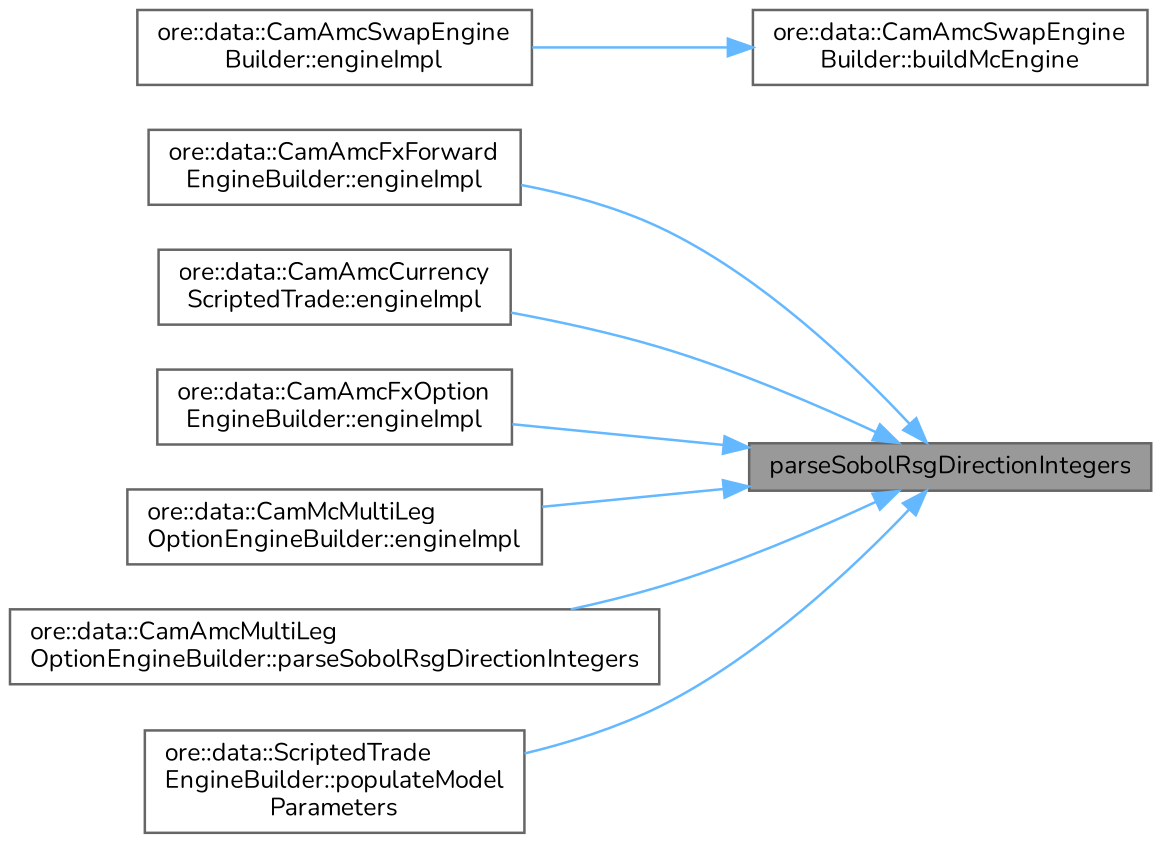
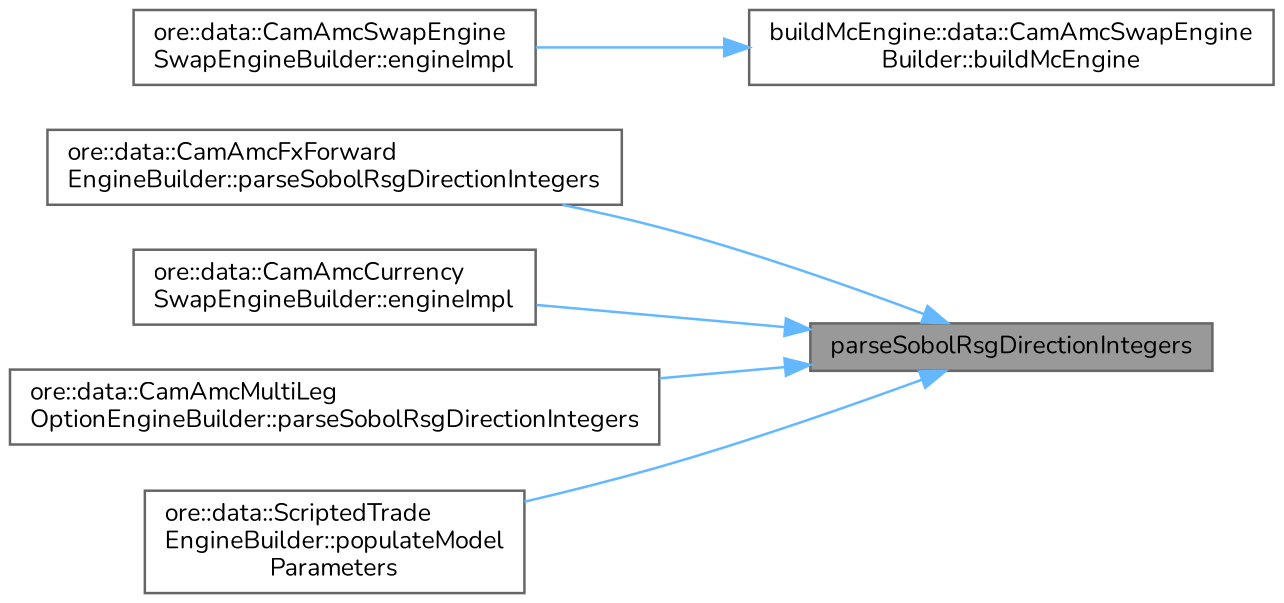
(335, 47) -> (335, 47)
(950, 47) -> (1011, 47)
(335, 167) -> (335, 167)
(335, 287) -> (335, 287)
(335, 407) -> none
(335, 527) -> none
